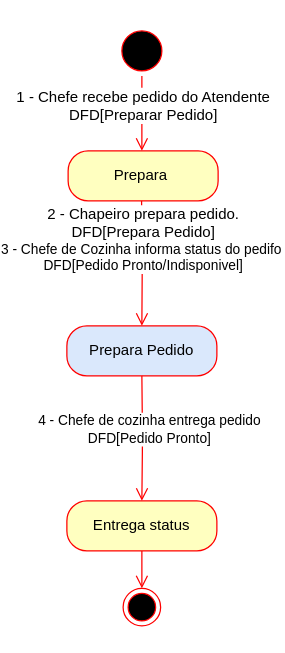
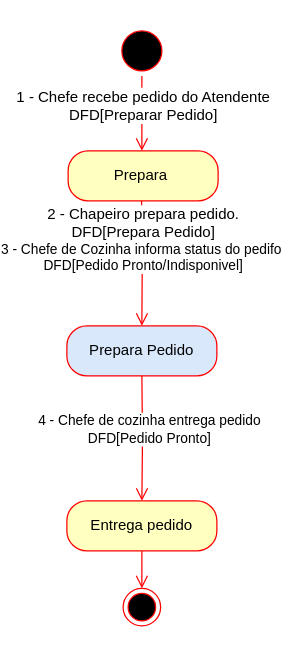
(142, 526) -> (142, 526)
